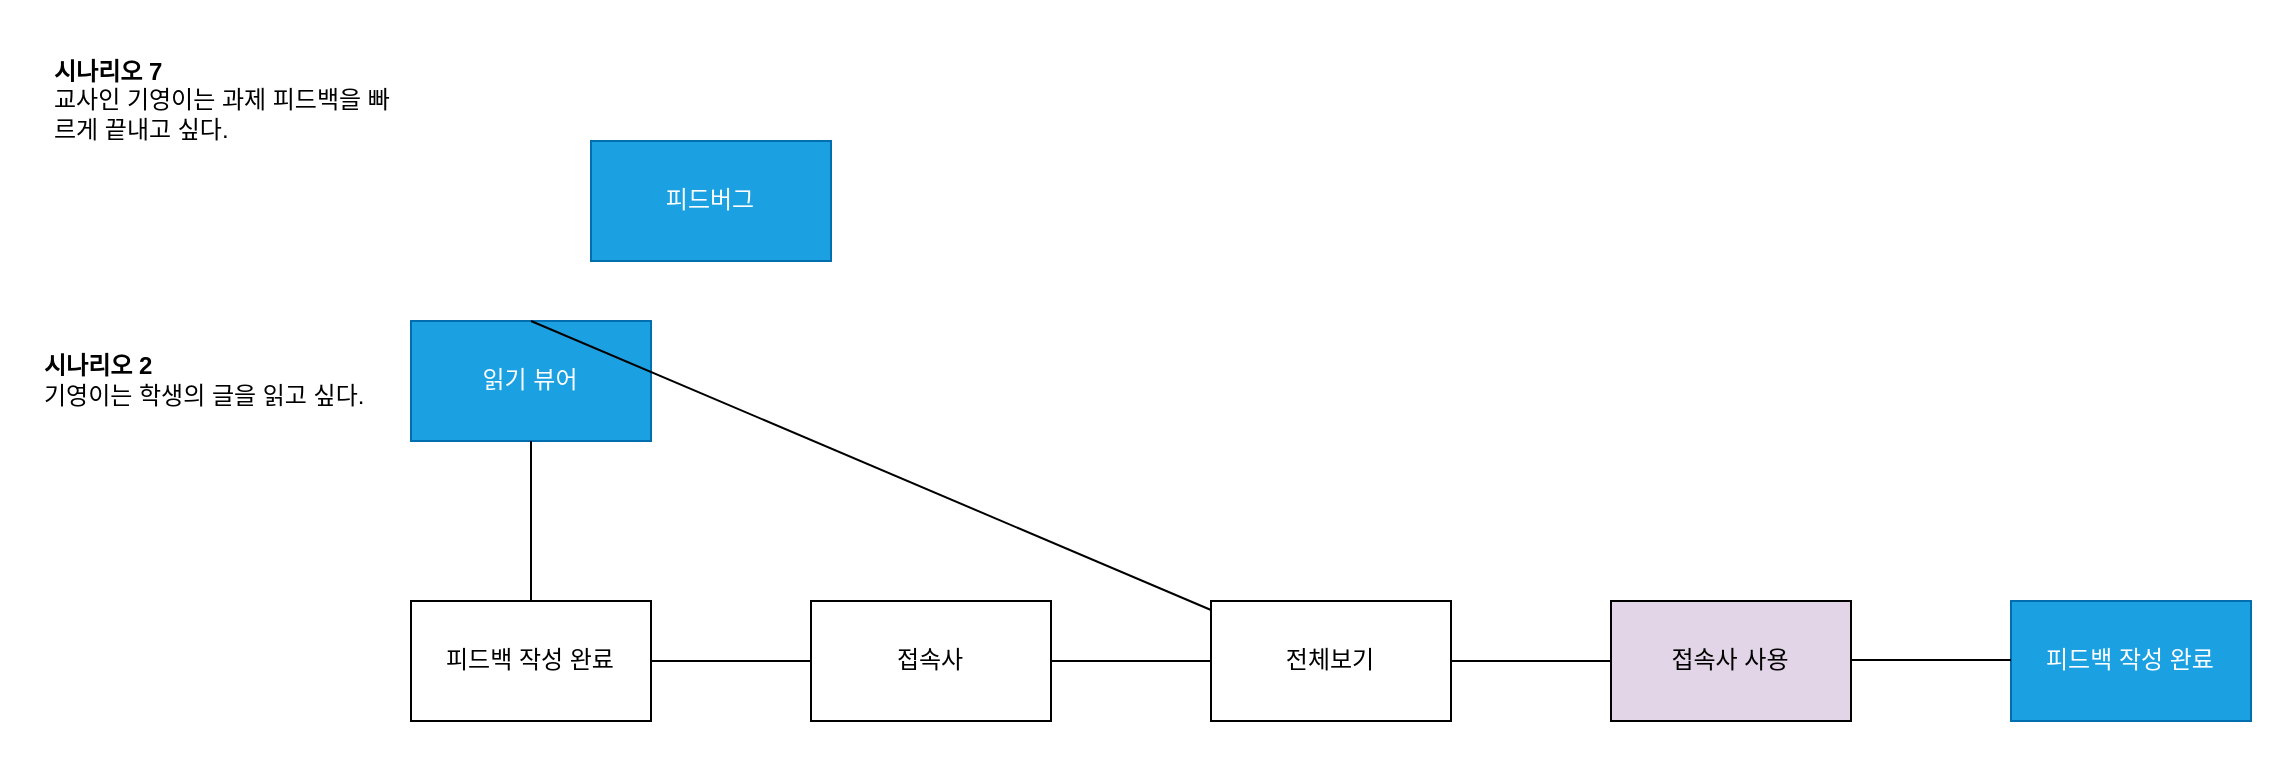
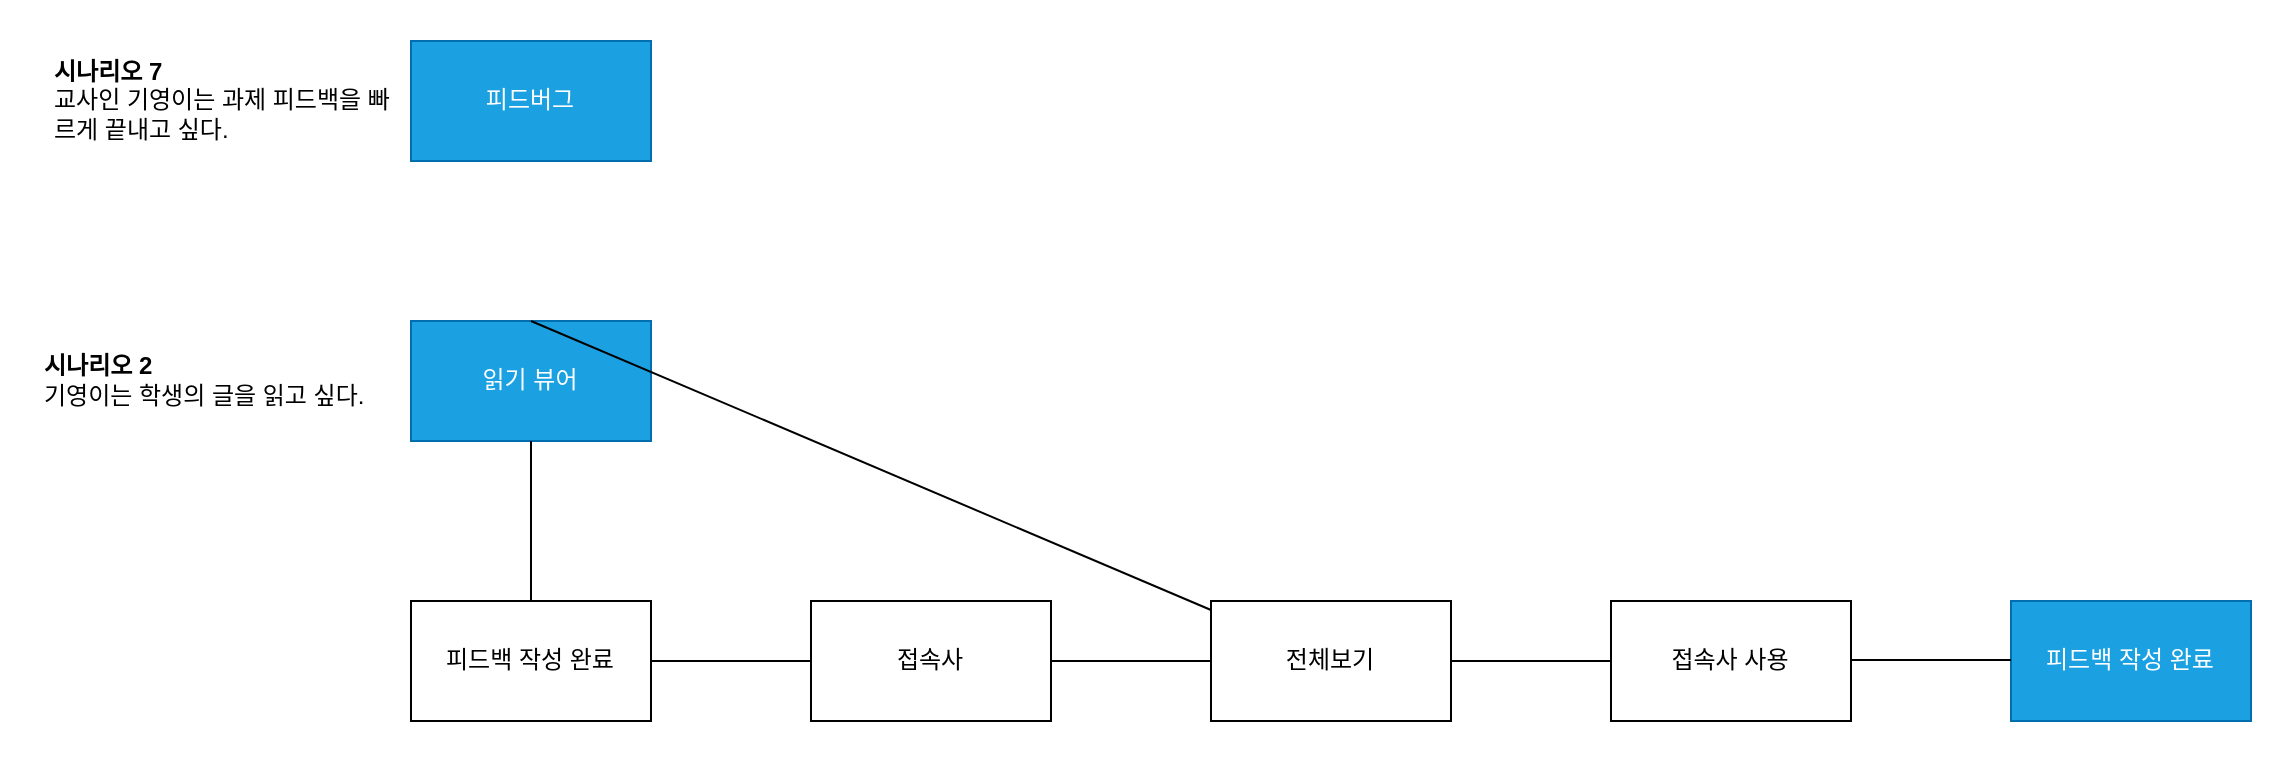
(711, 201) -> (531, 101)
(1731, 661) -> (1731, 661)
